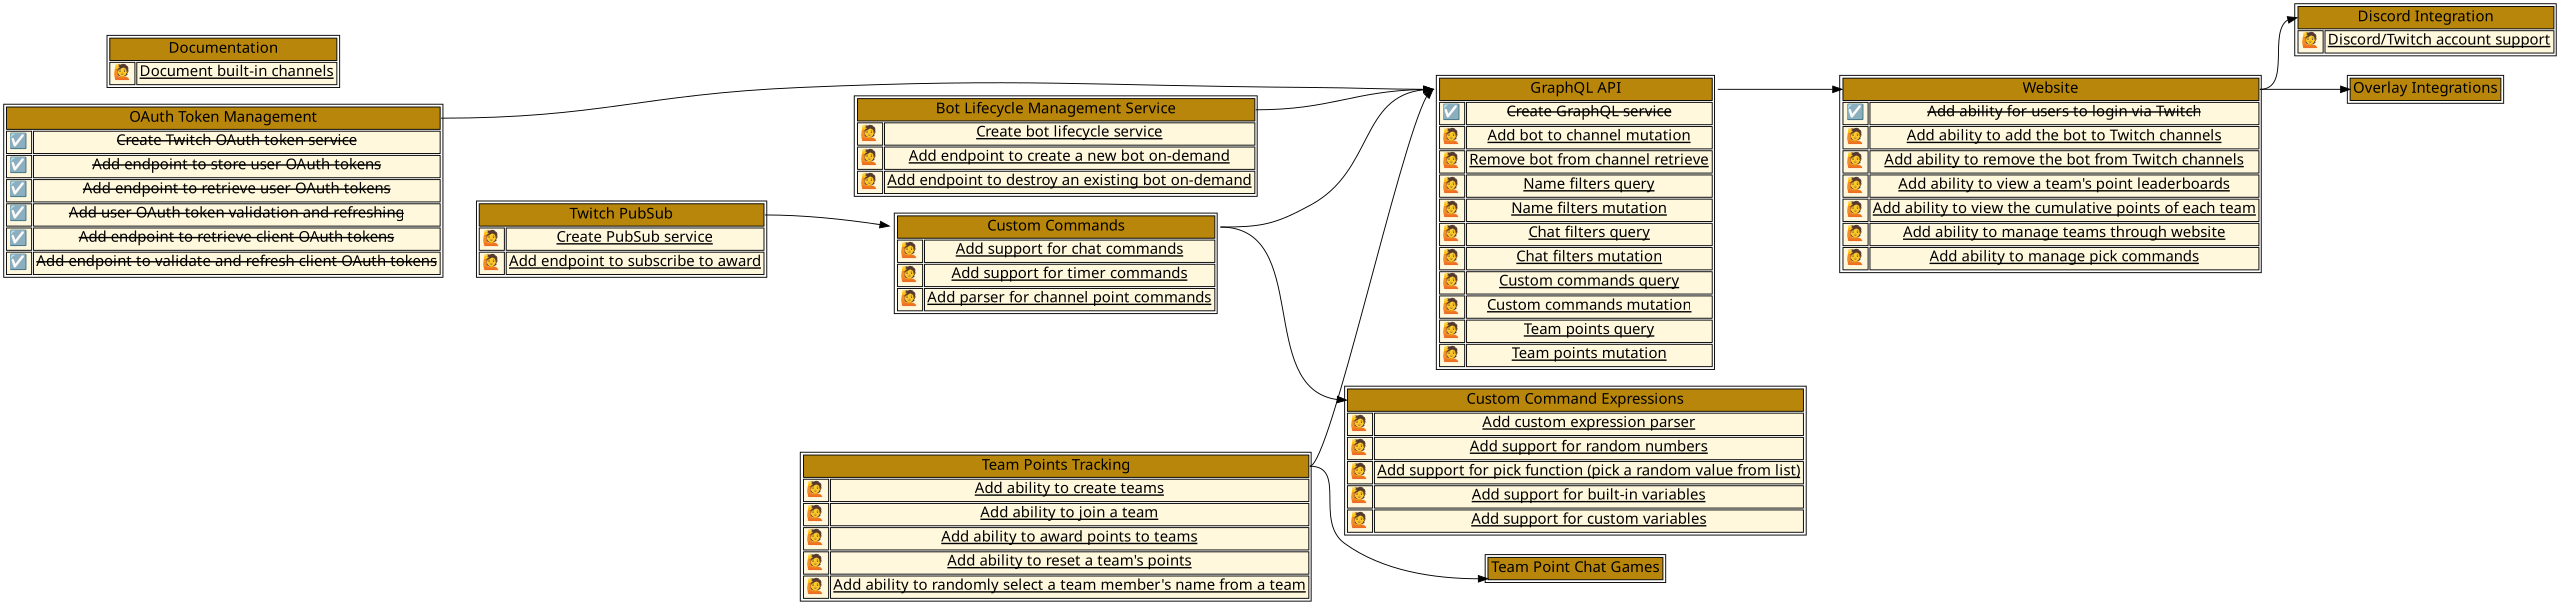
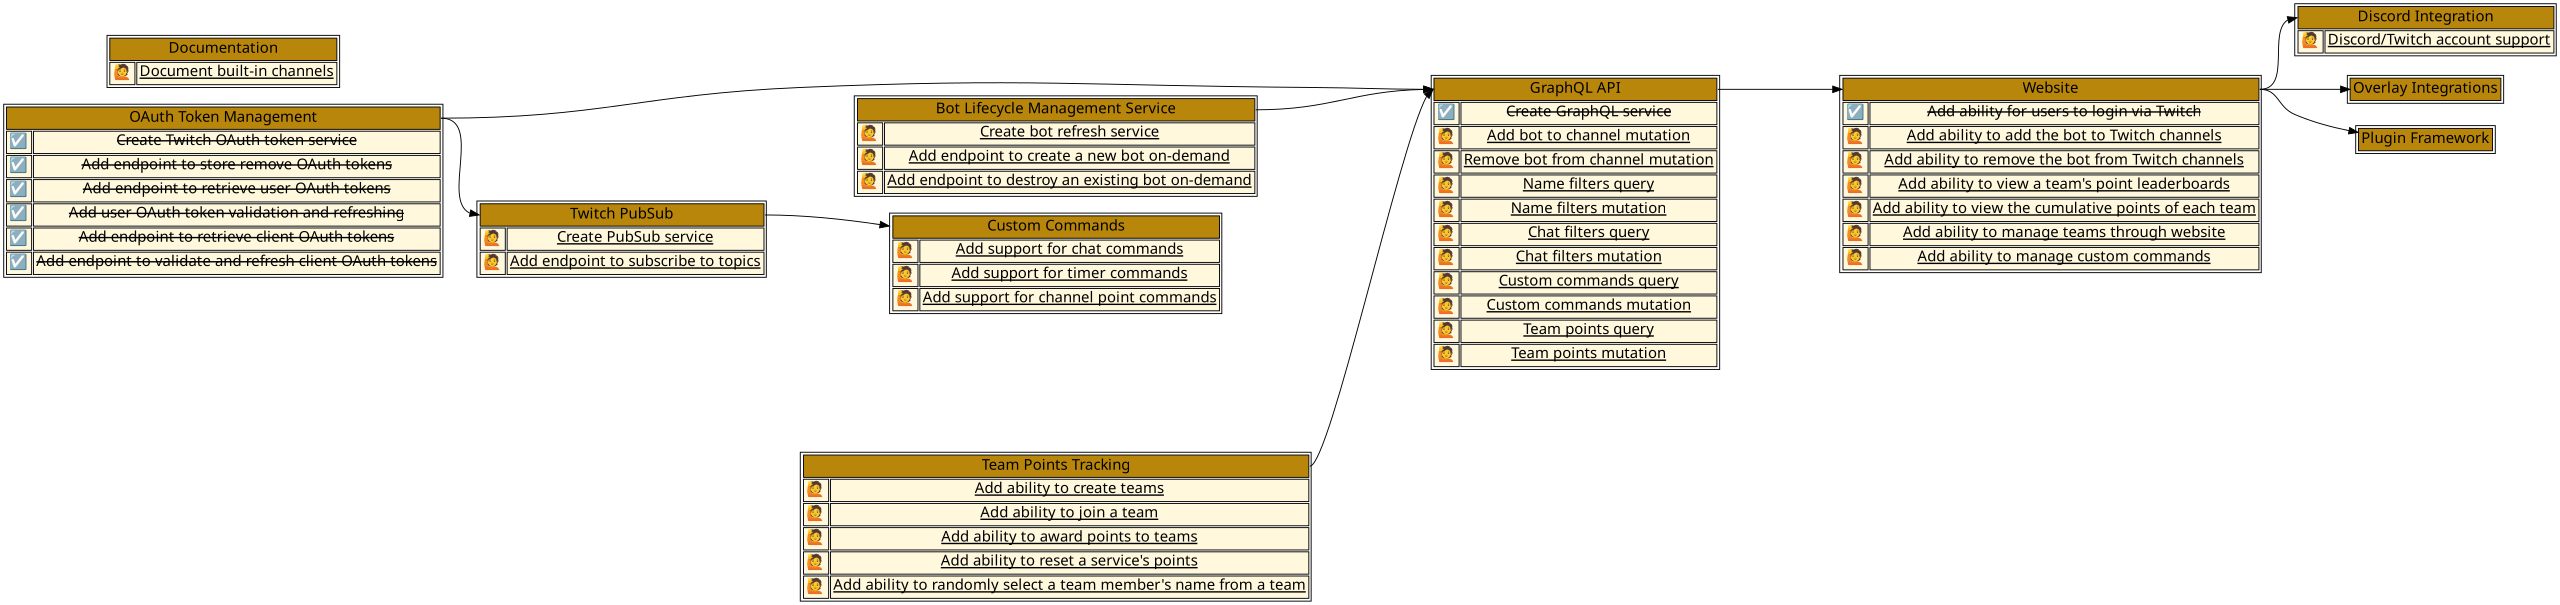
(1070, 132) -> (1070, 132)
none -> (2425, 140)
(1589, 160) -> (1589, 160)
none -> (461, 162)
(237, 165) -> (237, 165)
(1339, 182) -> none
(2064, 257) -> (2064, 257)
(635, 261) -> (636, 261)
(1070, 298) -> (1070, 298)
(1575, 461) -> none
(1070, 561) -> (1070, 561)
(1575, 569) -> none
